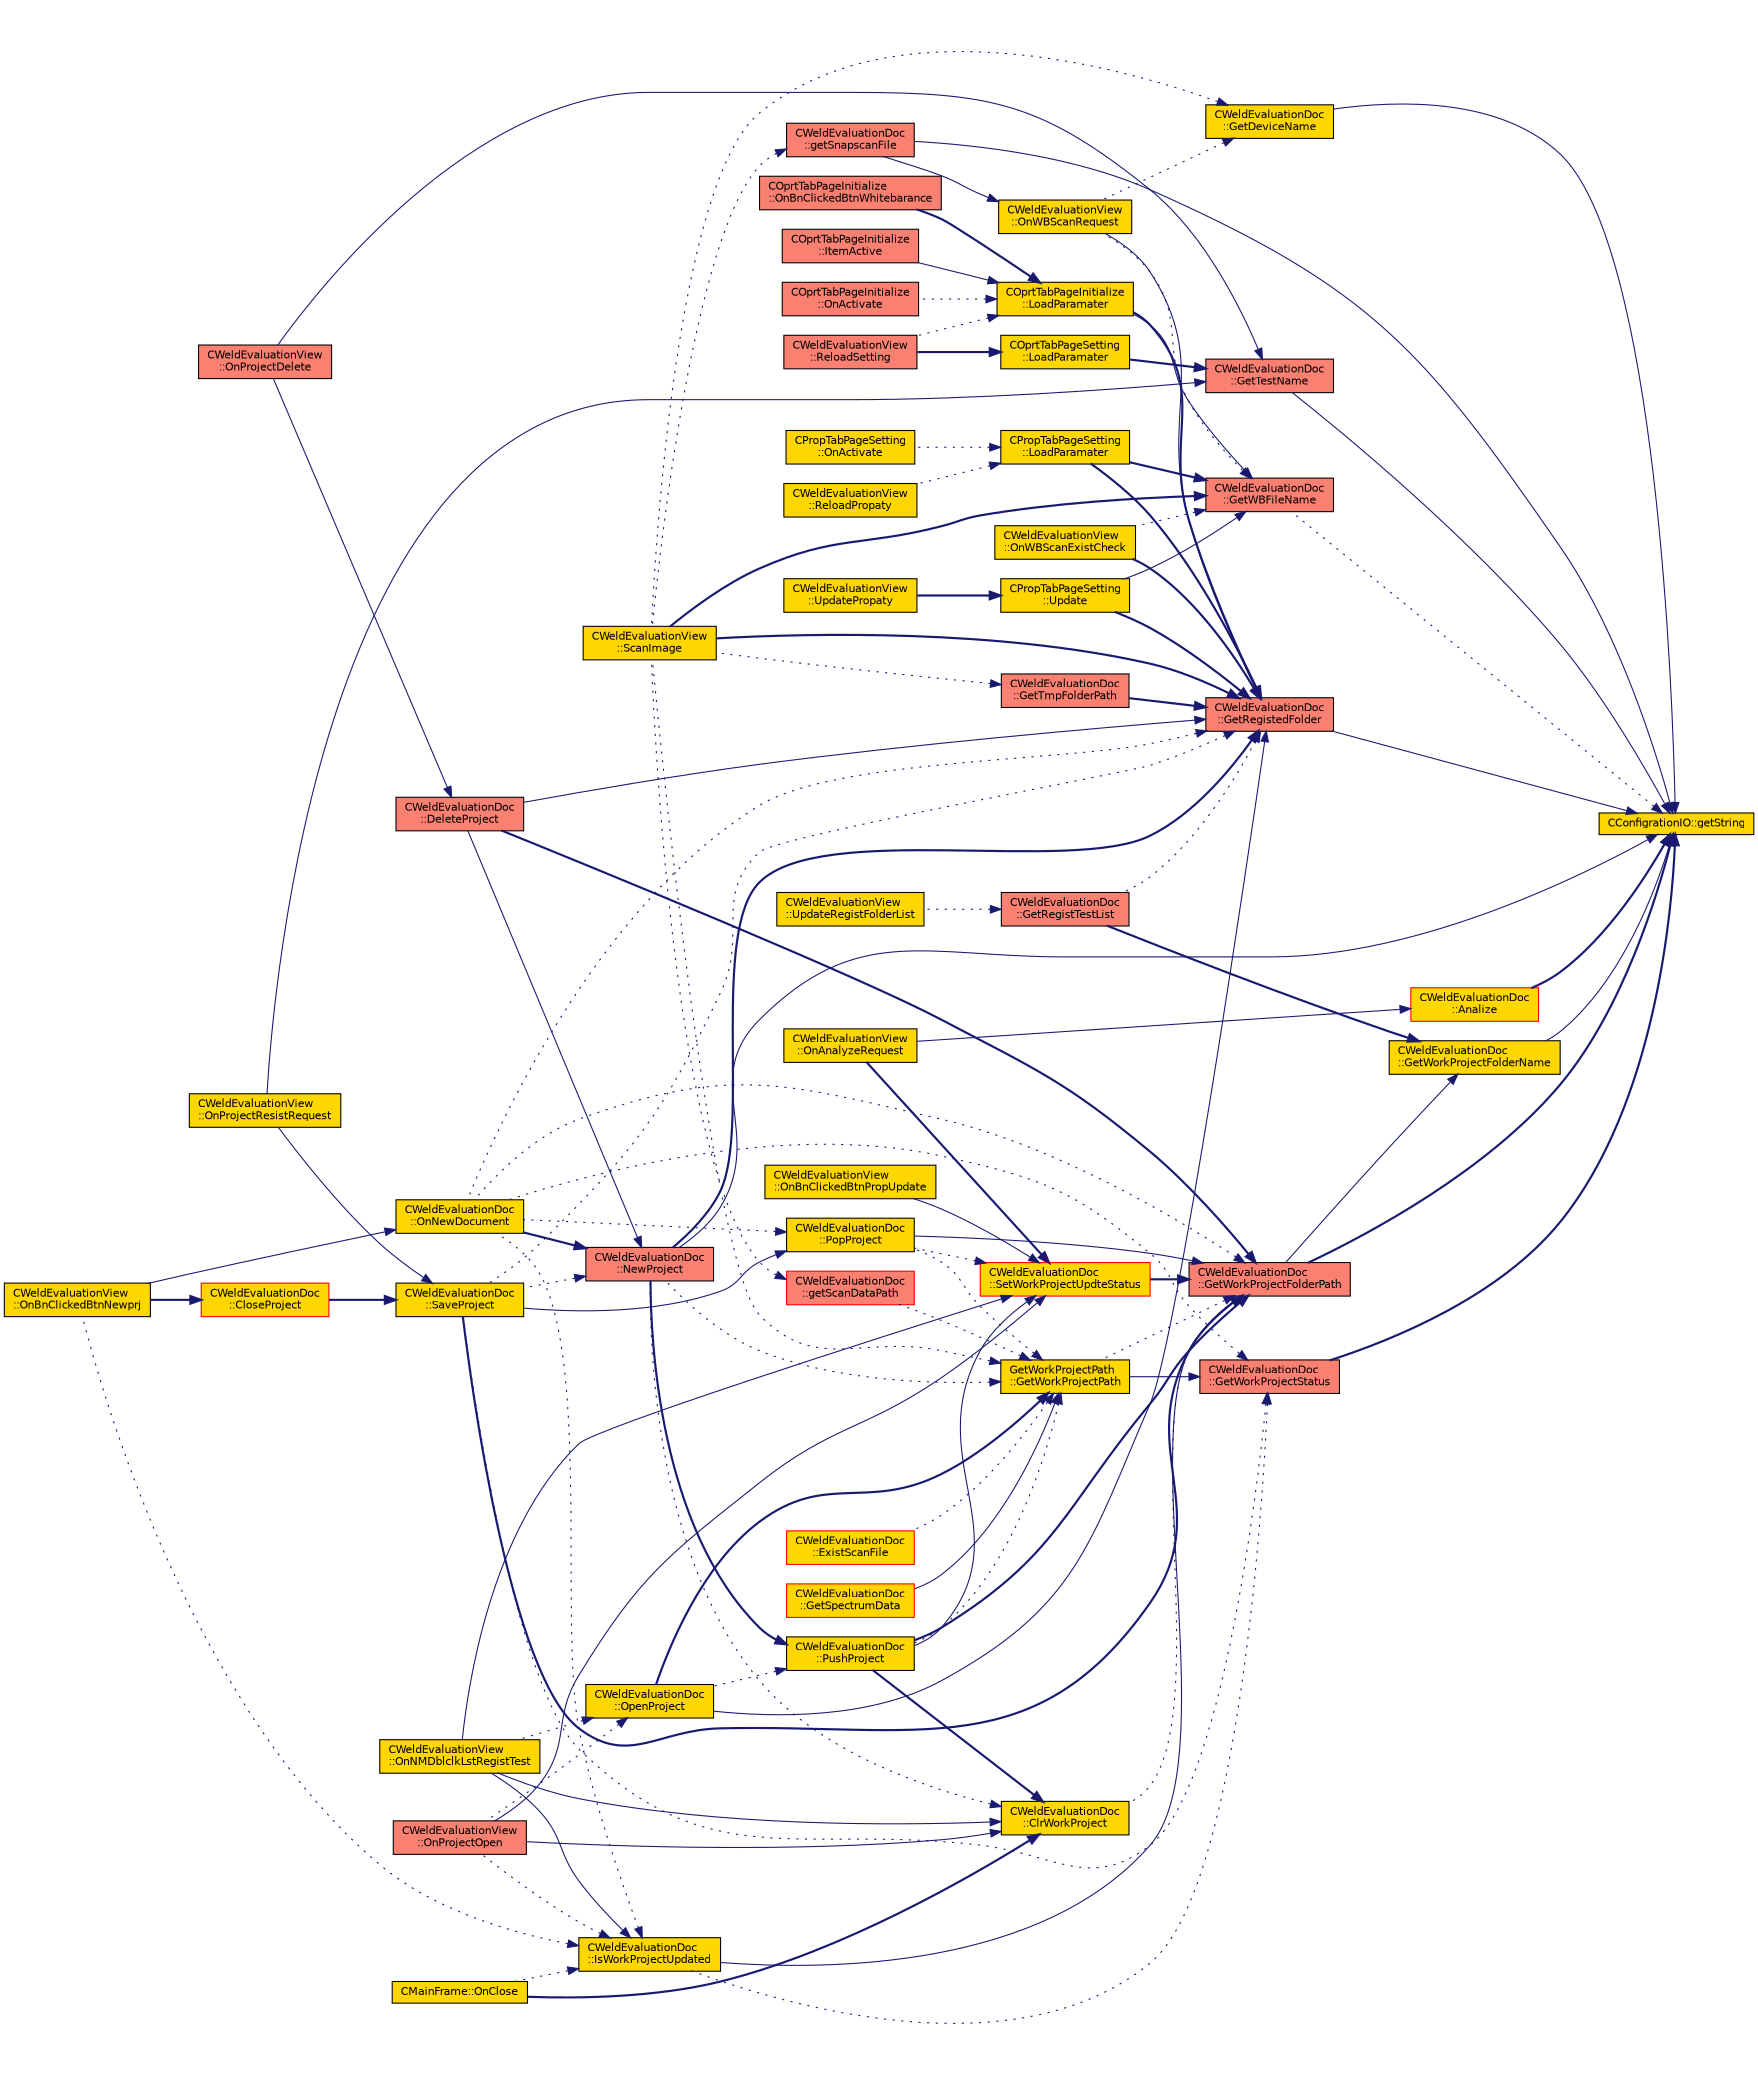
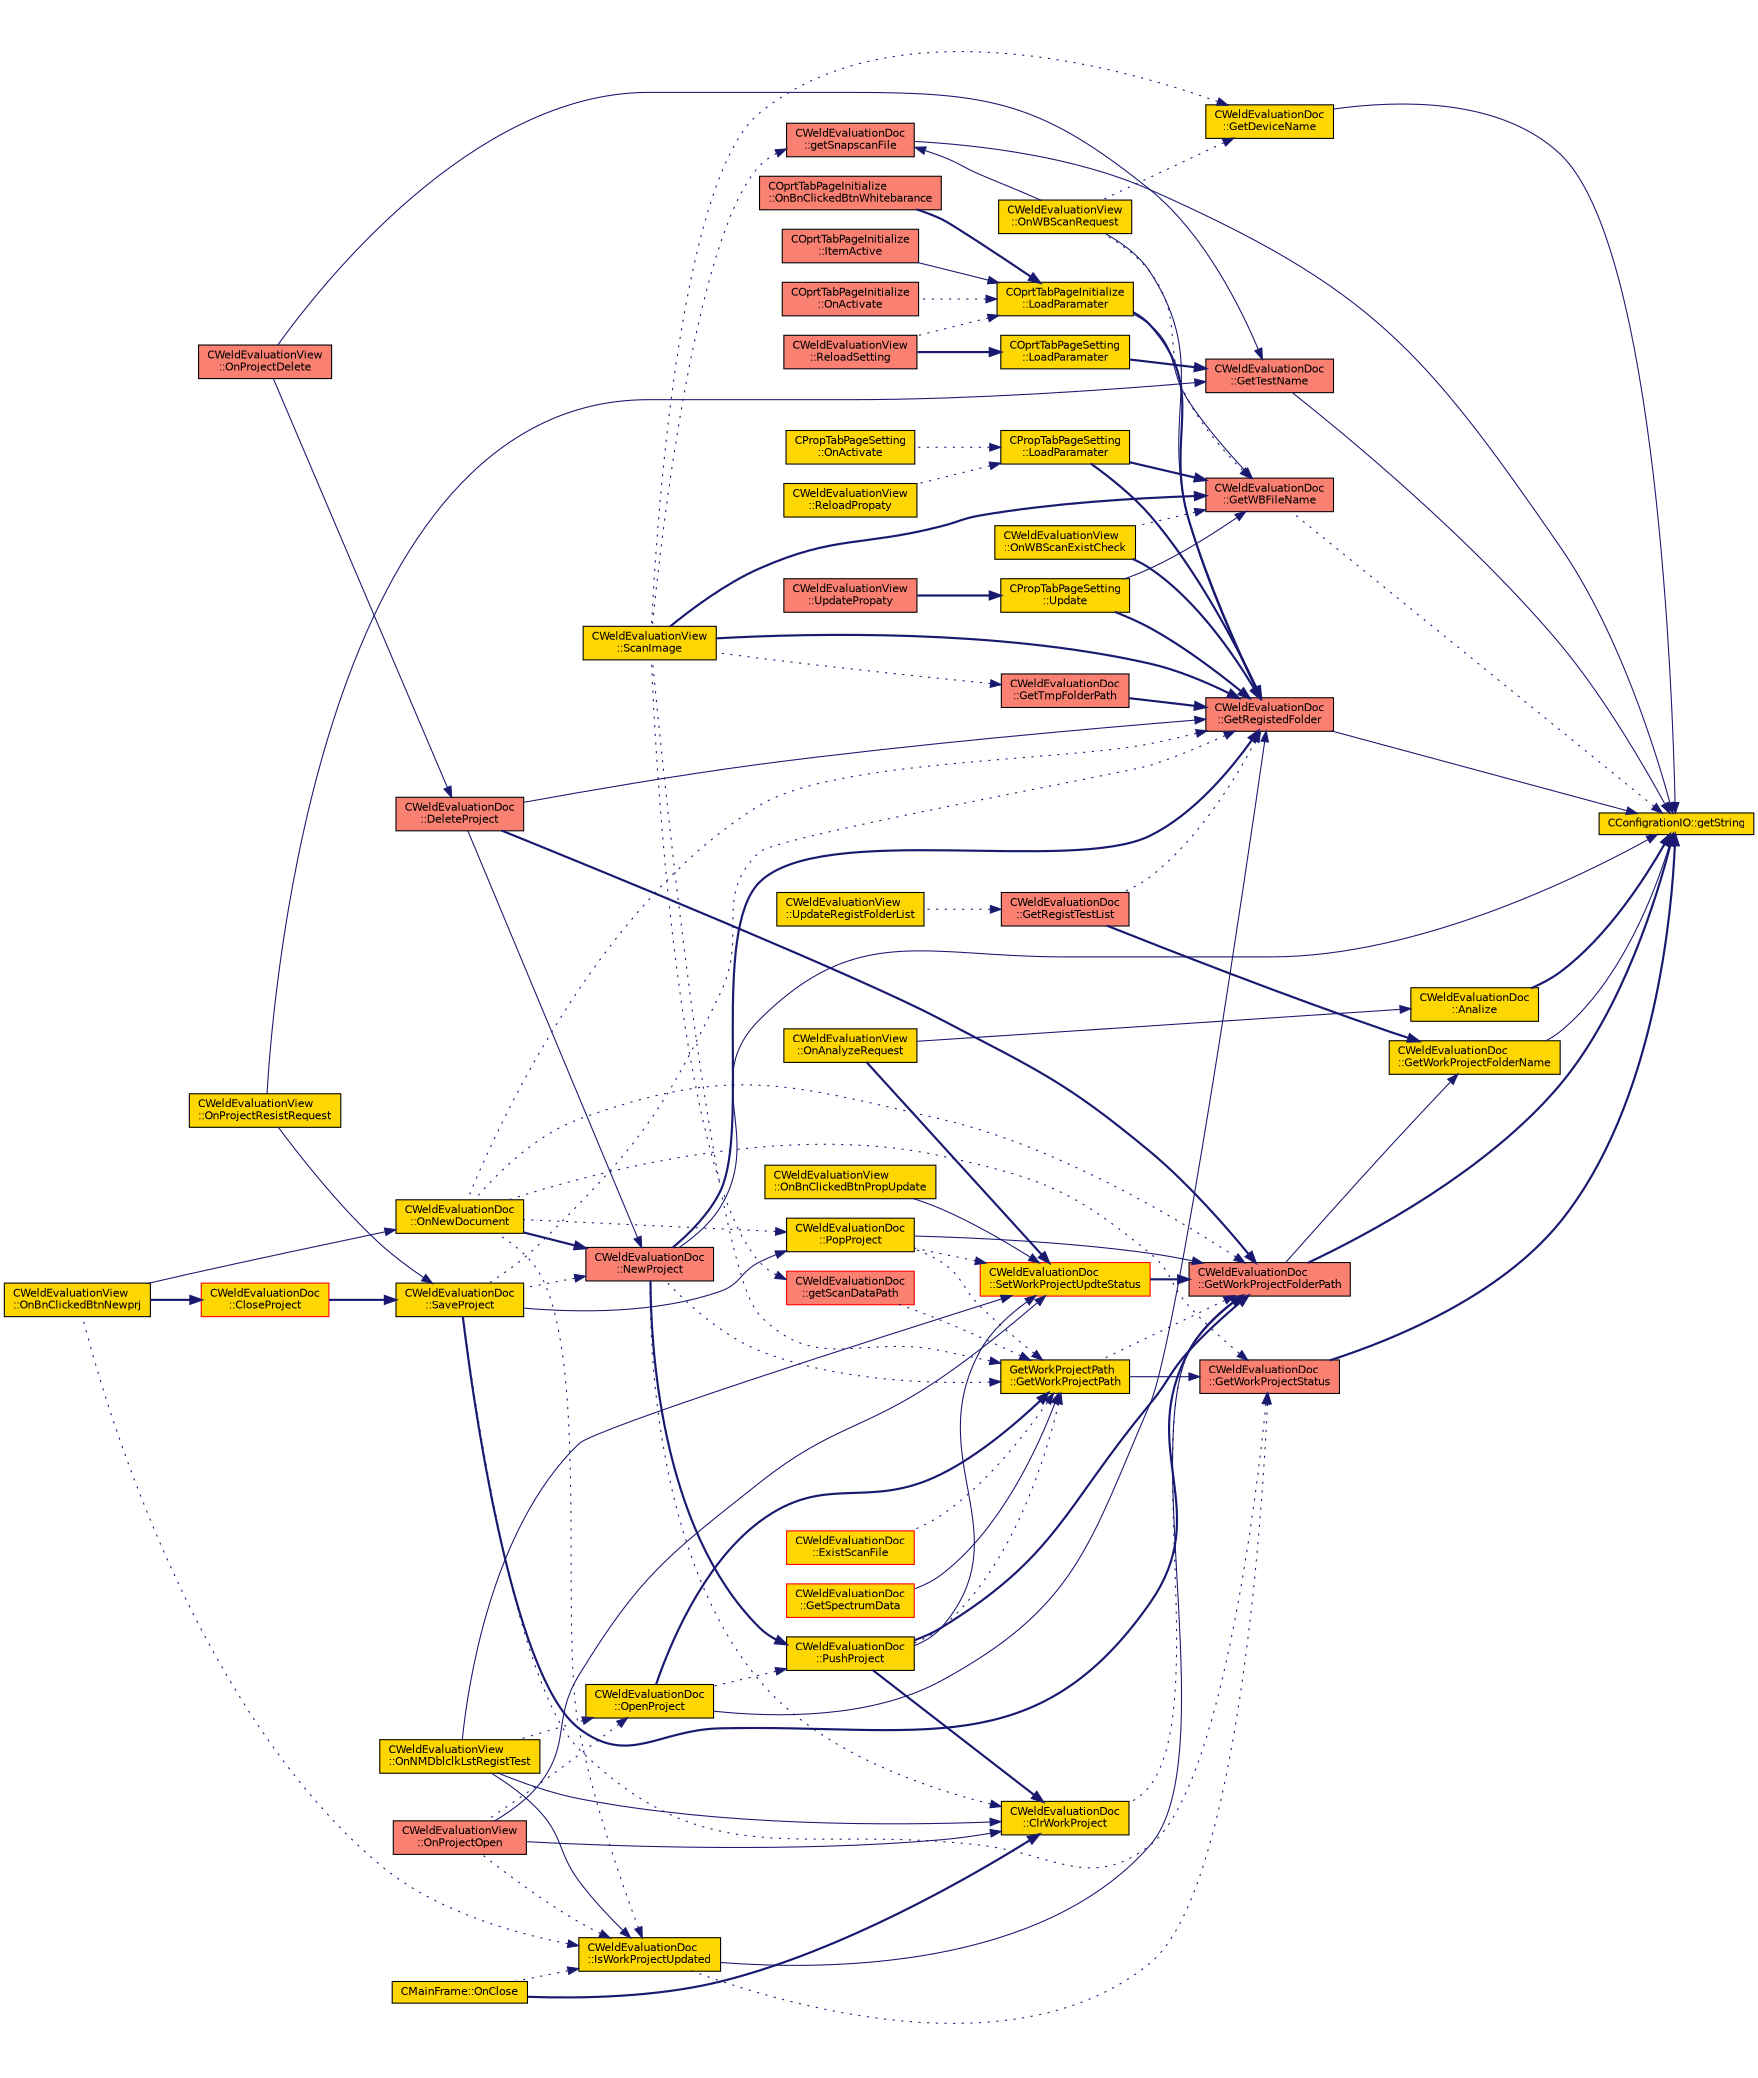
(937, 174) -> (983, 176)
(850, 596) -> (850, 596)
(1475, 1004) -> (1475, 1004)
